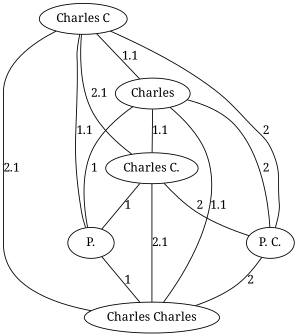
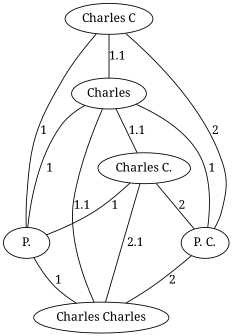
(88, 102) -> none
(85, 131) -> (44, 131)
(266, 168) -> (212, 168)
(3, 186) -> none
